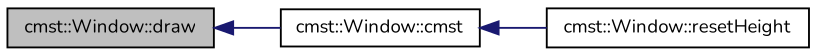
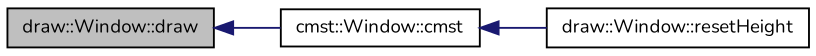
(111, 28) -> (111, 28)
(678, 28) -> (678, 28)
